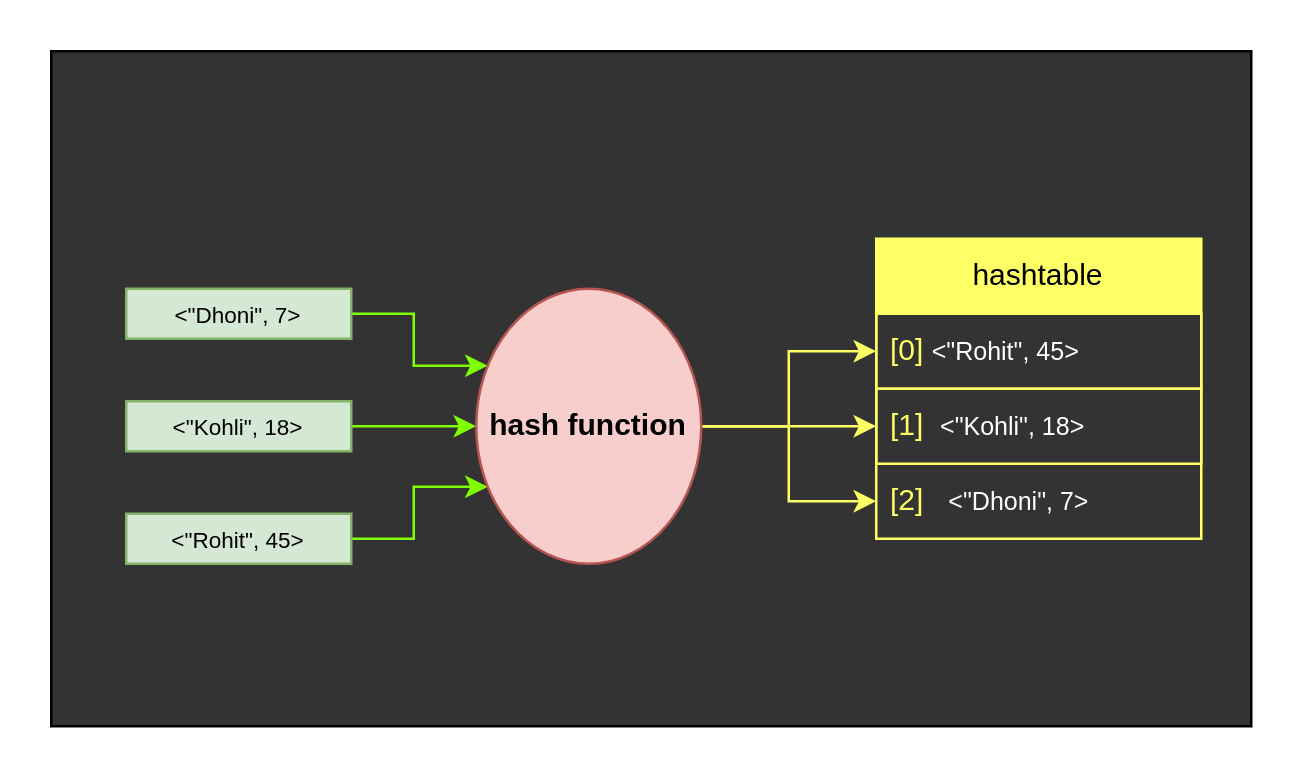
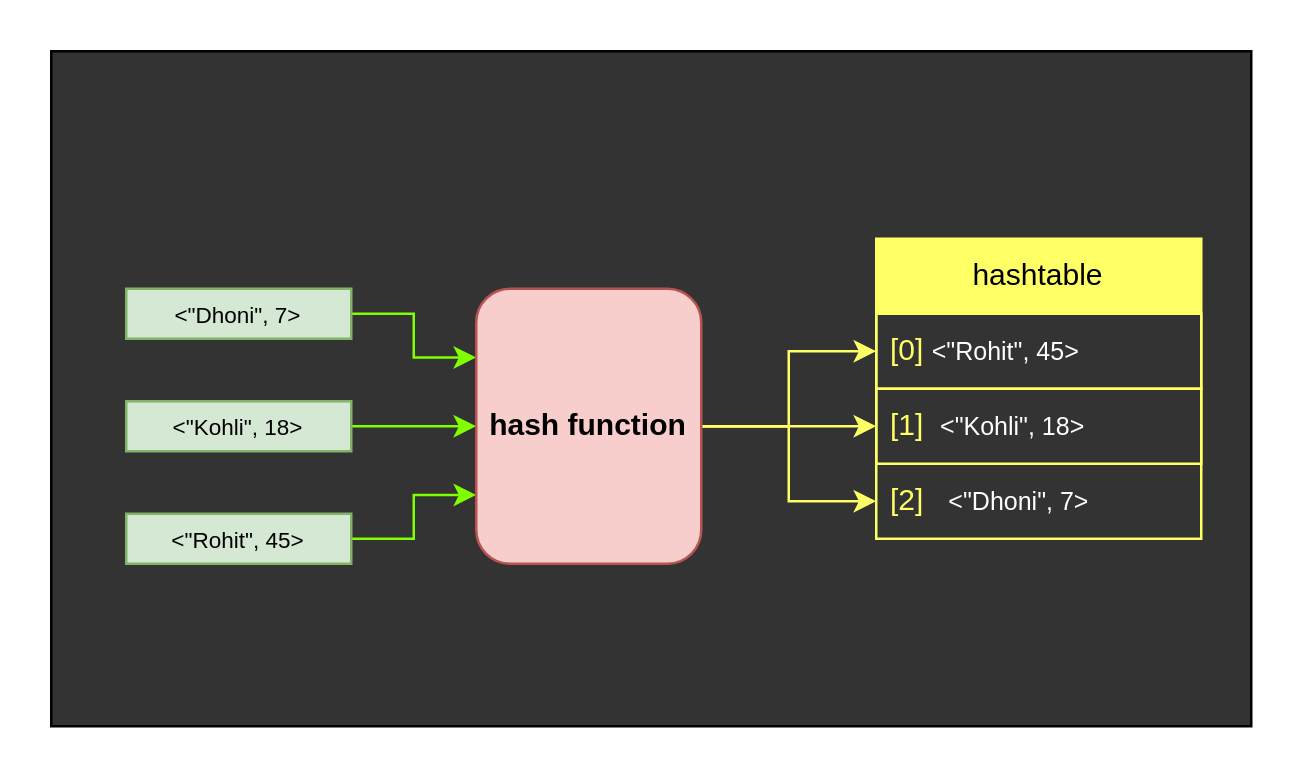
(589, 426) -> (589, 426)
